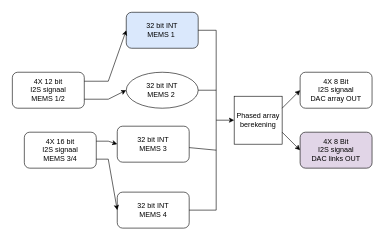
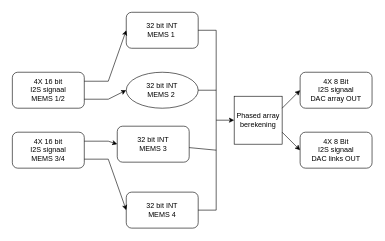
(162, 30) -> (162, 30)
(48, 90) -> (48, 90)
(60, 150) -> (48, 150)
(336, 150) -> (336, 150)
(153, 210) -> (162, 210)
